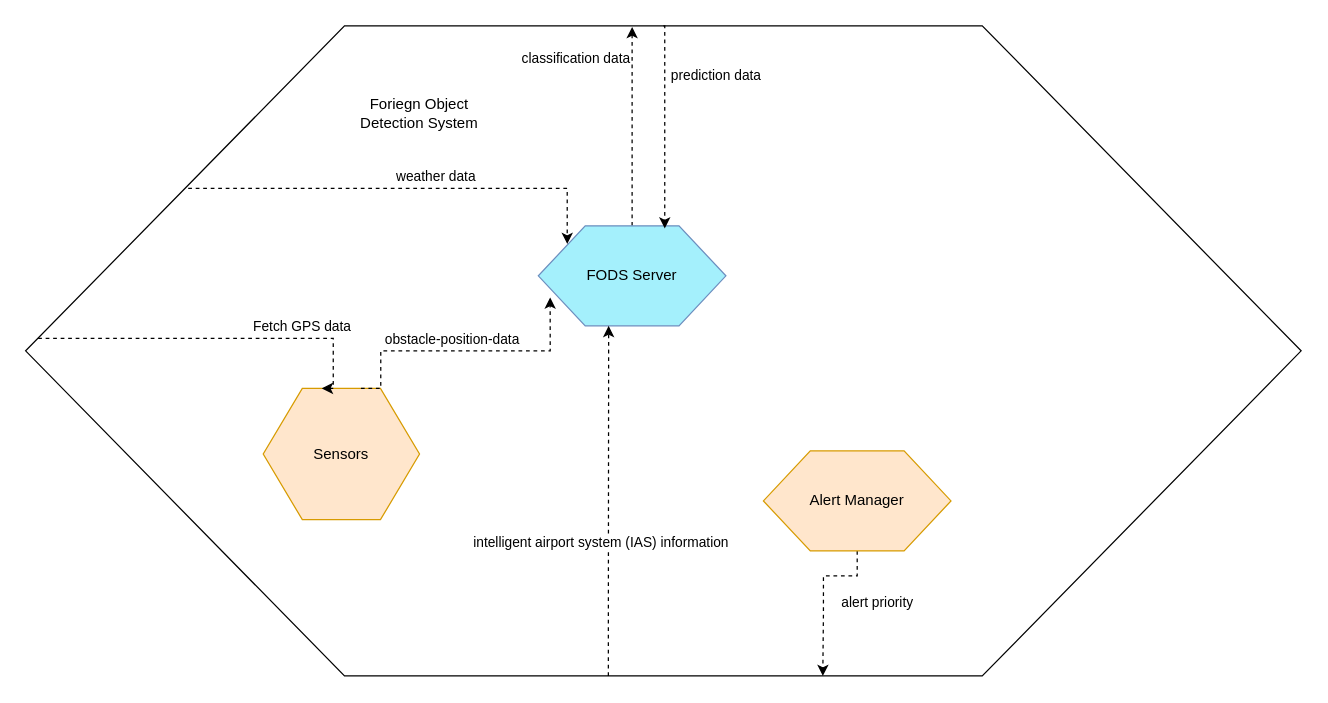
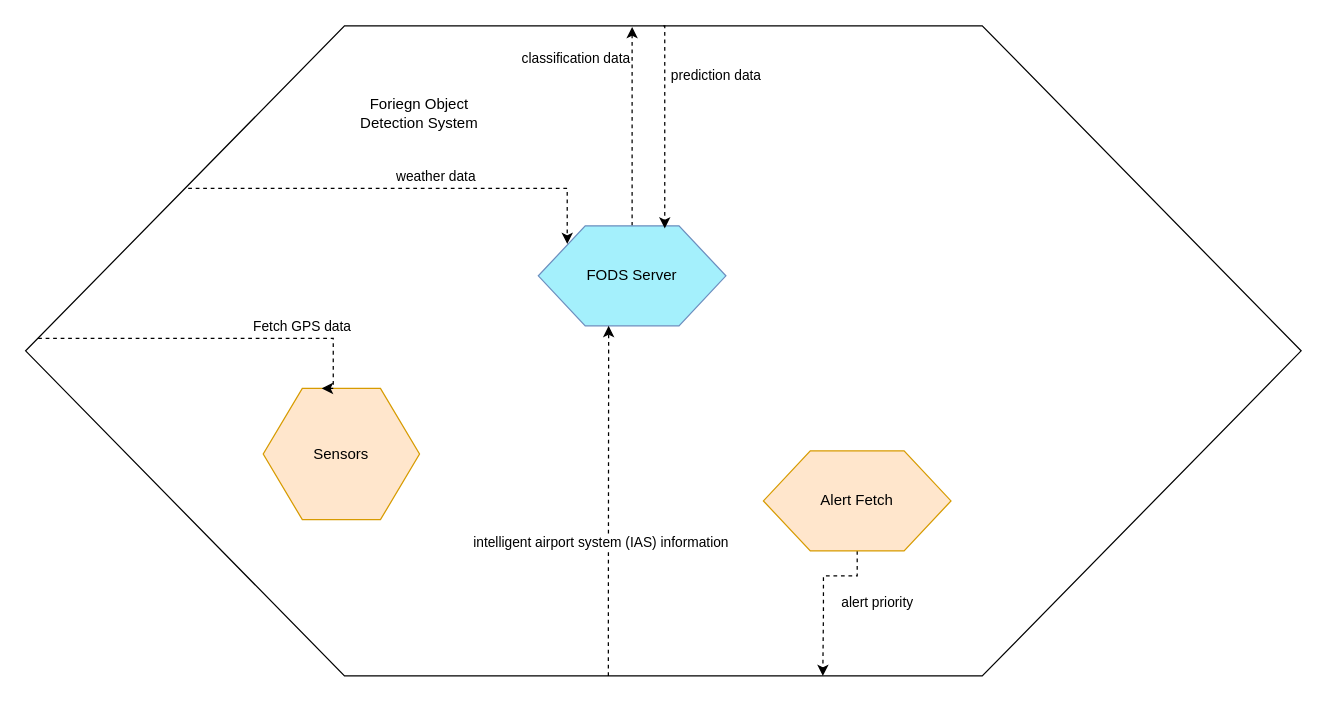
(460, 351) -> none
(857, 501) -> (857, 501)
